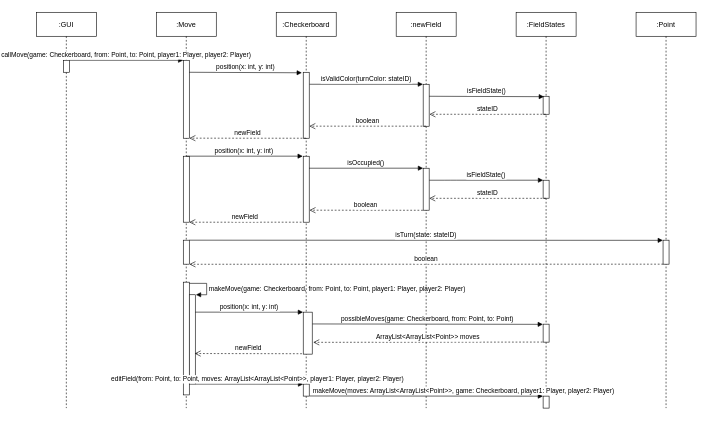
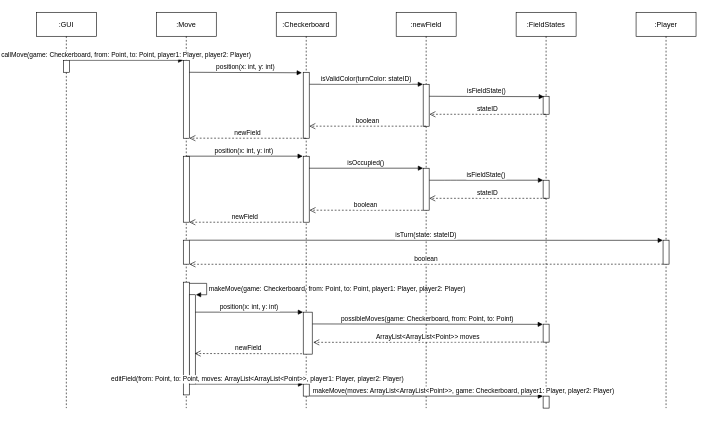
(666, 25) -> (666, 25)
